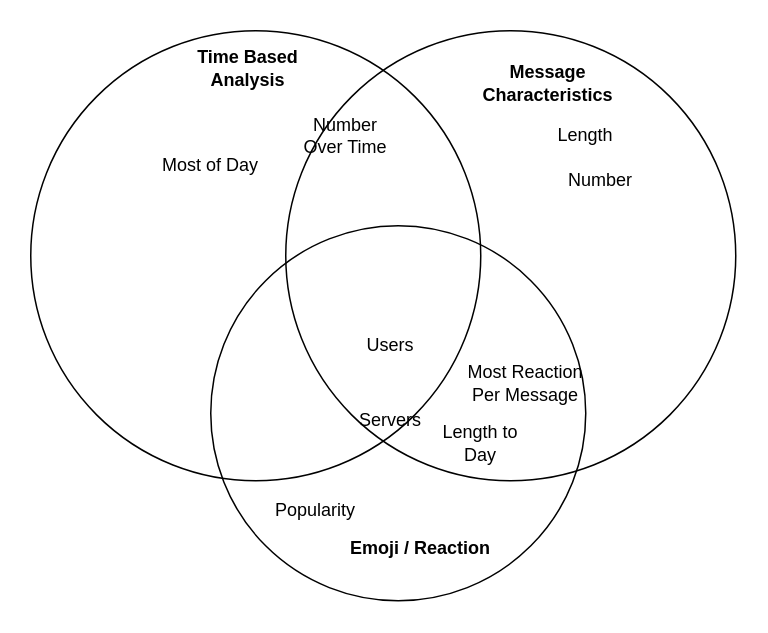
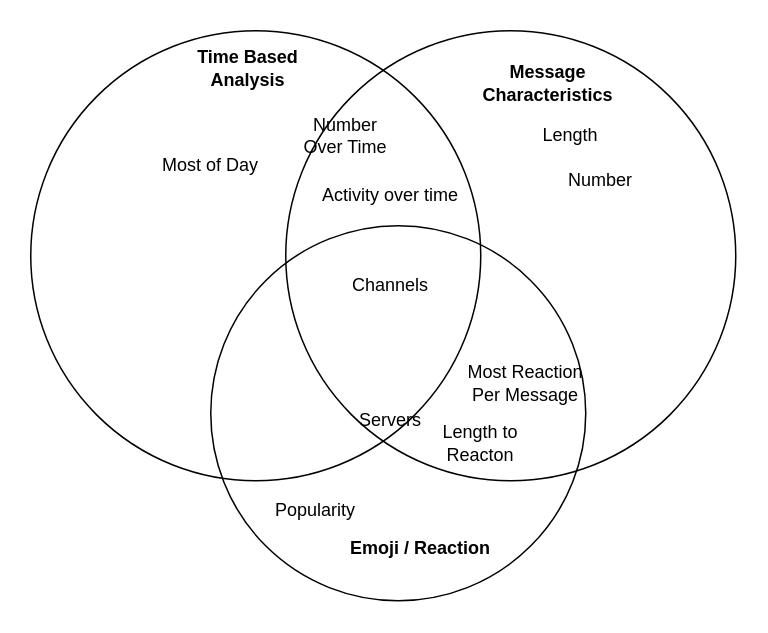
(586, 136) -> (571, 136)
none -> (391, 196)
none -> (391, 286)
(391, 346) -> none
(481, 443) -> (481, 443)
